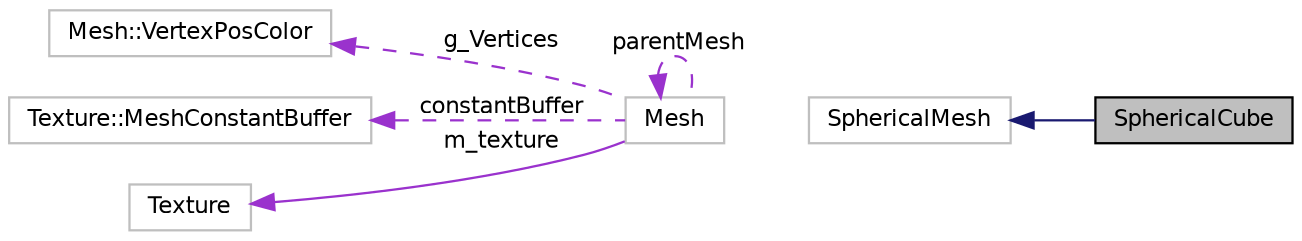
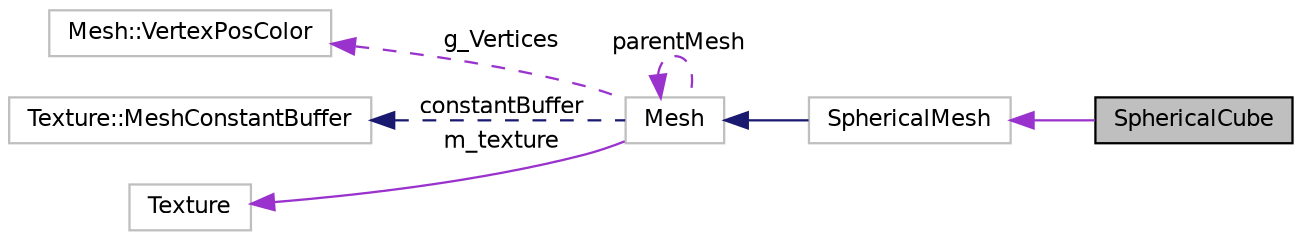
(510, 120) -> (510, 120)
none -> (778, 120)
(1065, 120) -> (1065, 120)
